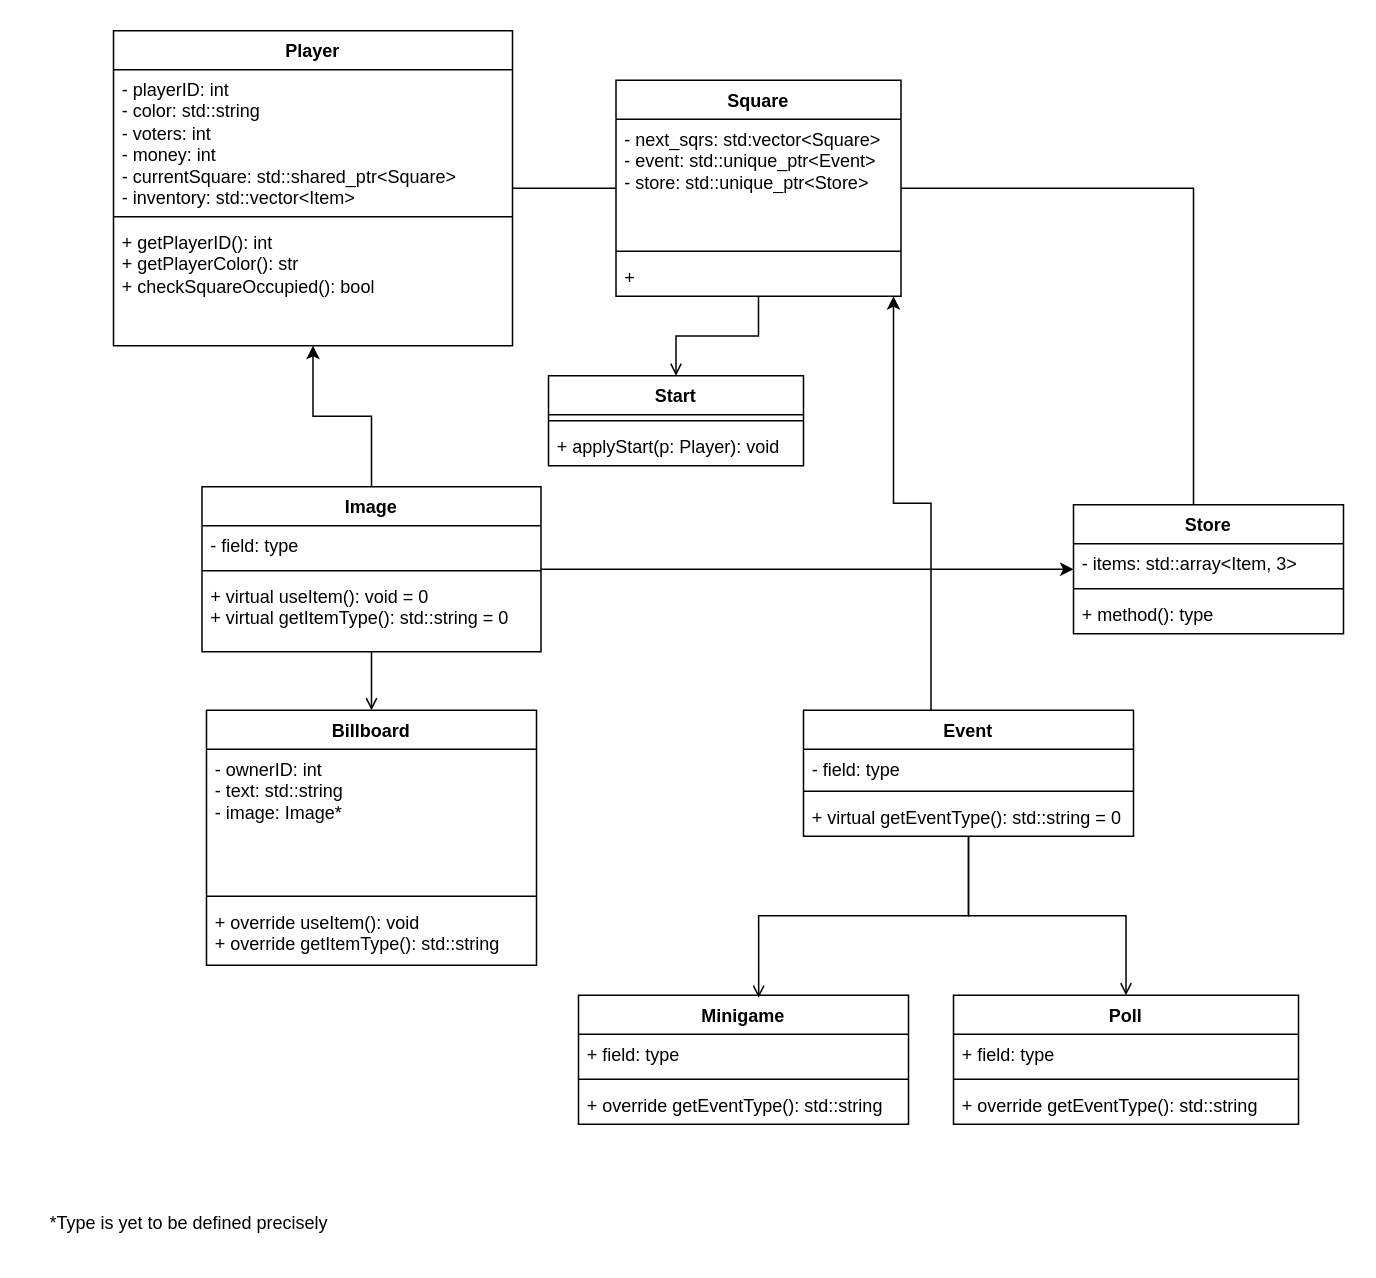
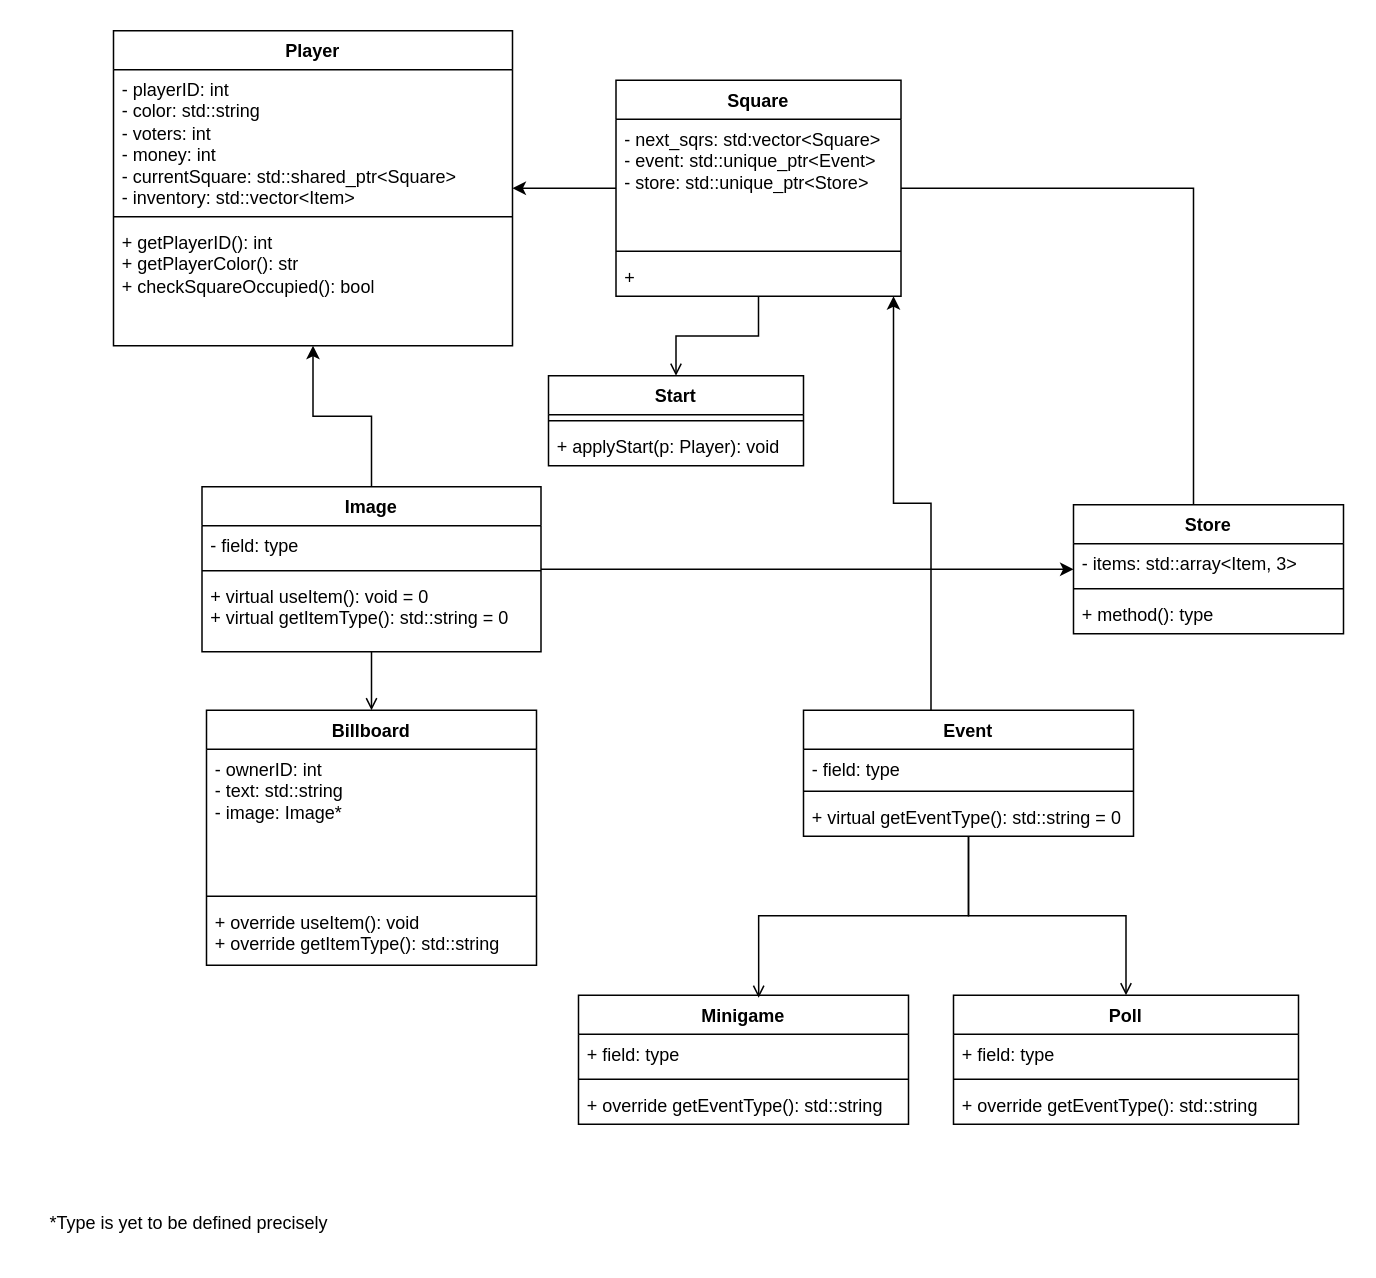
(520, 188) -> (524, 188)
